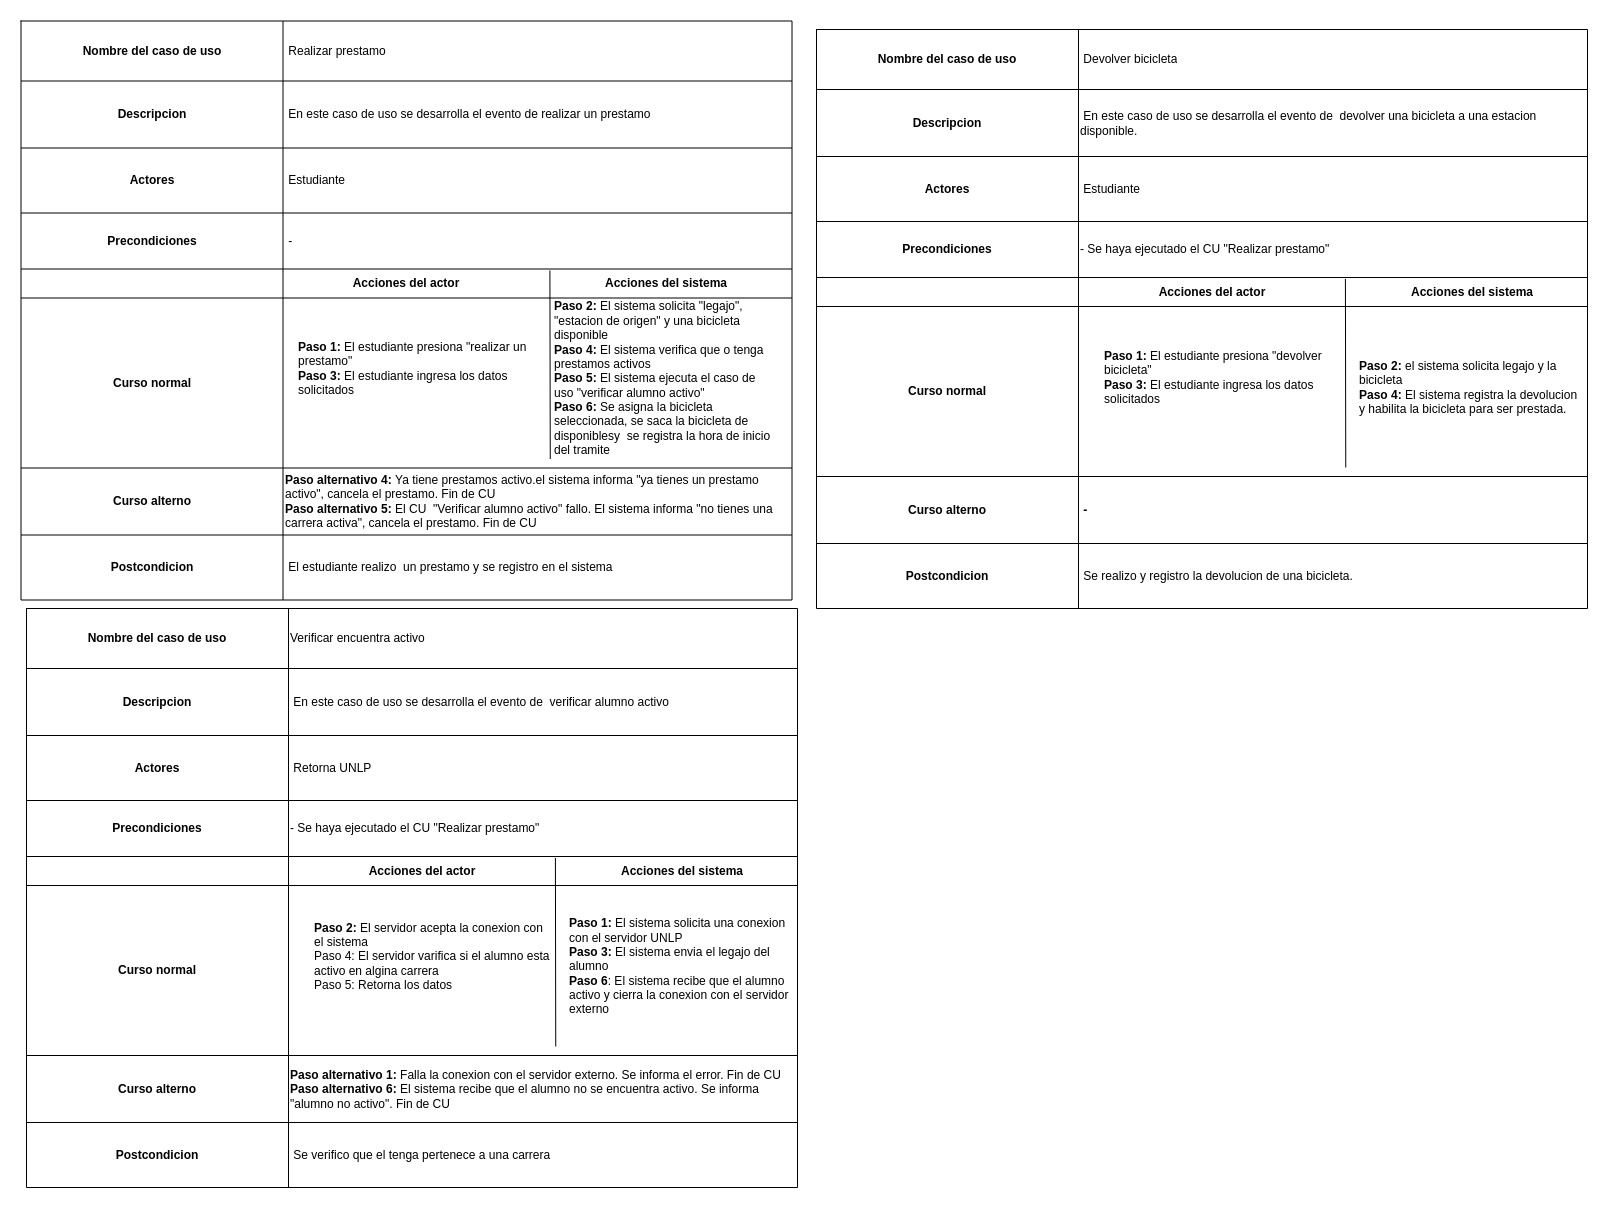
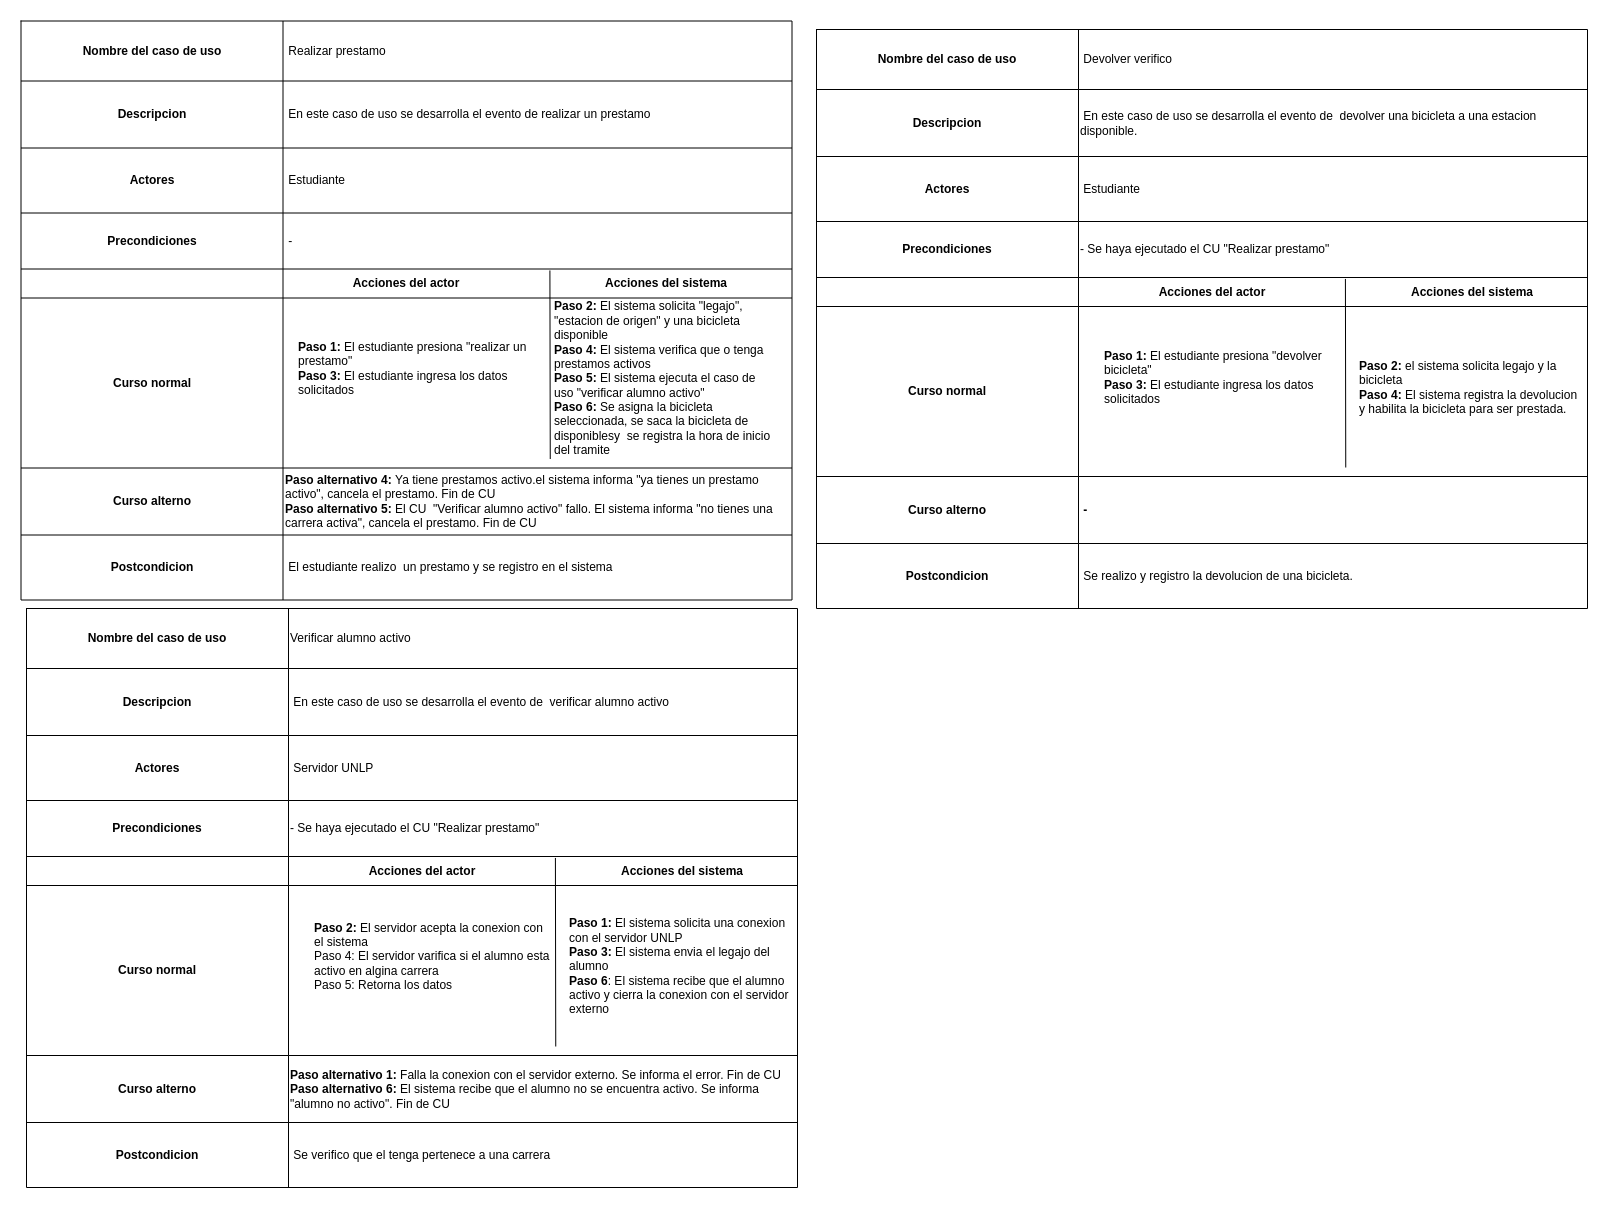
(1133, 60) -> (1131, 60)
(370, 639) -> (358, 639)
(329, 769) -> (331, 769)
